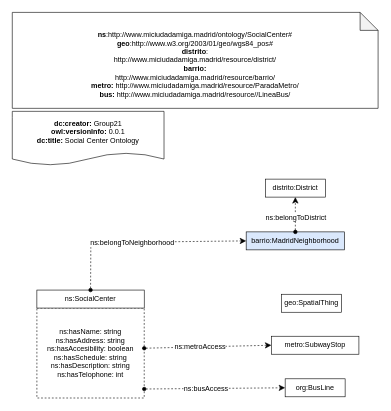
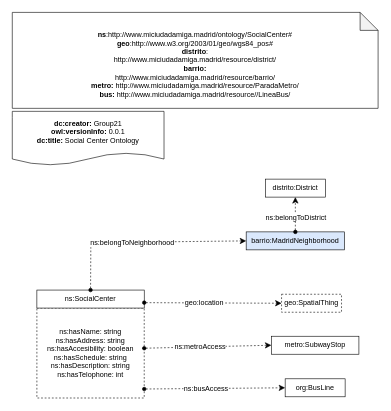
none -> (203, 303)
(312, 303) -> (312, 303)
